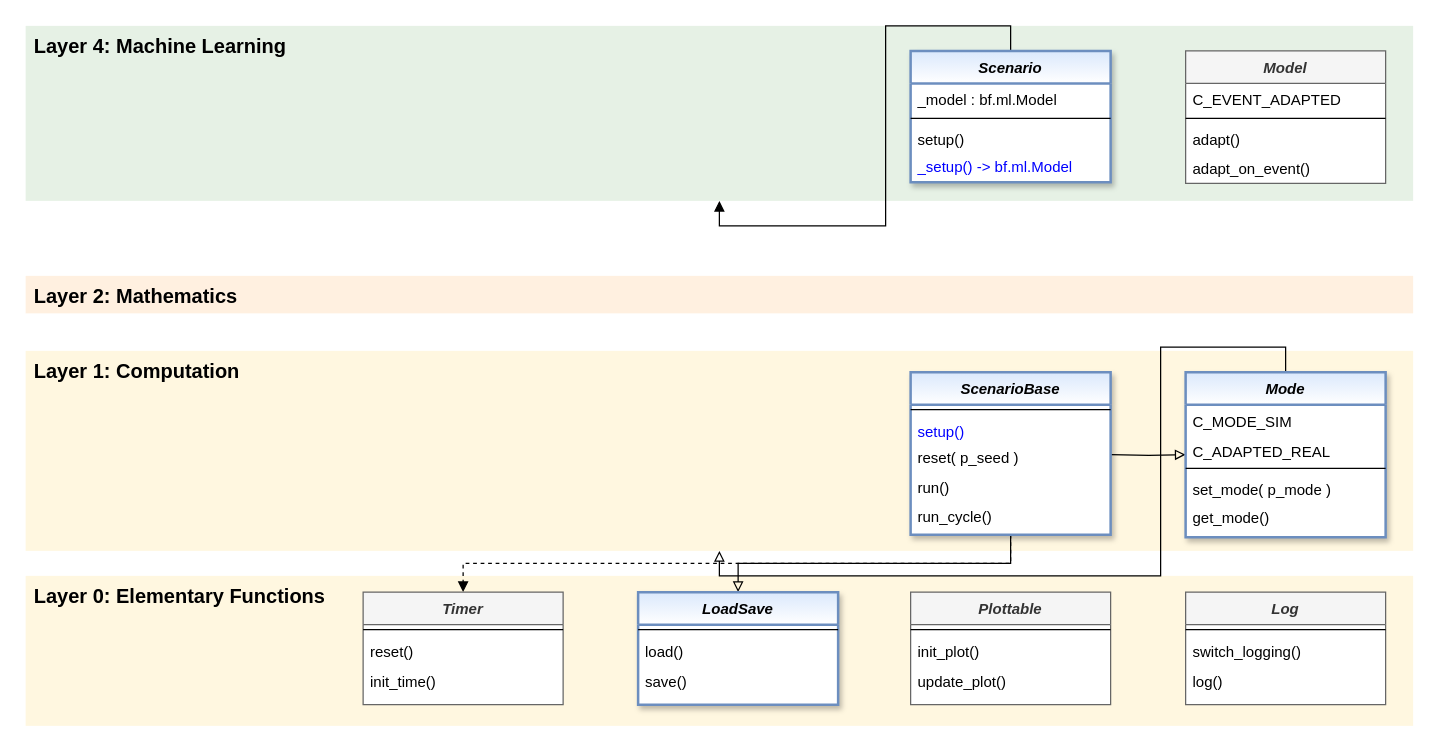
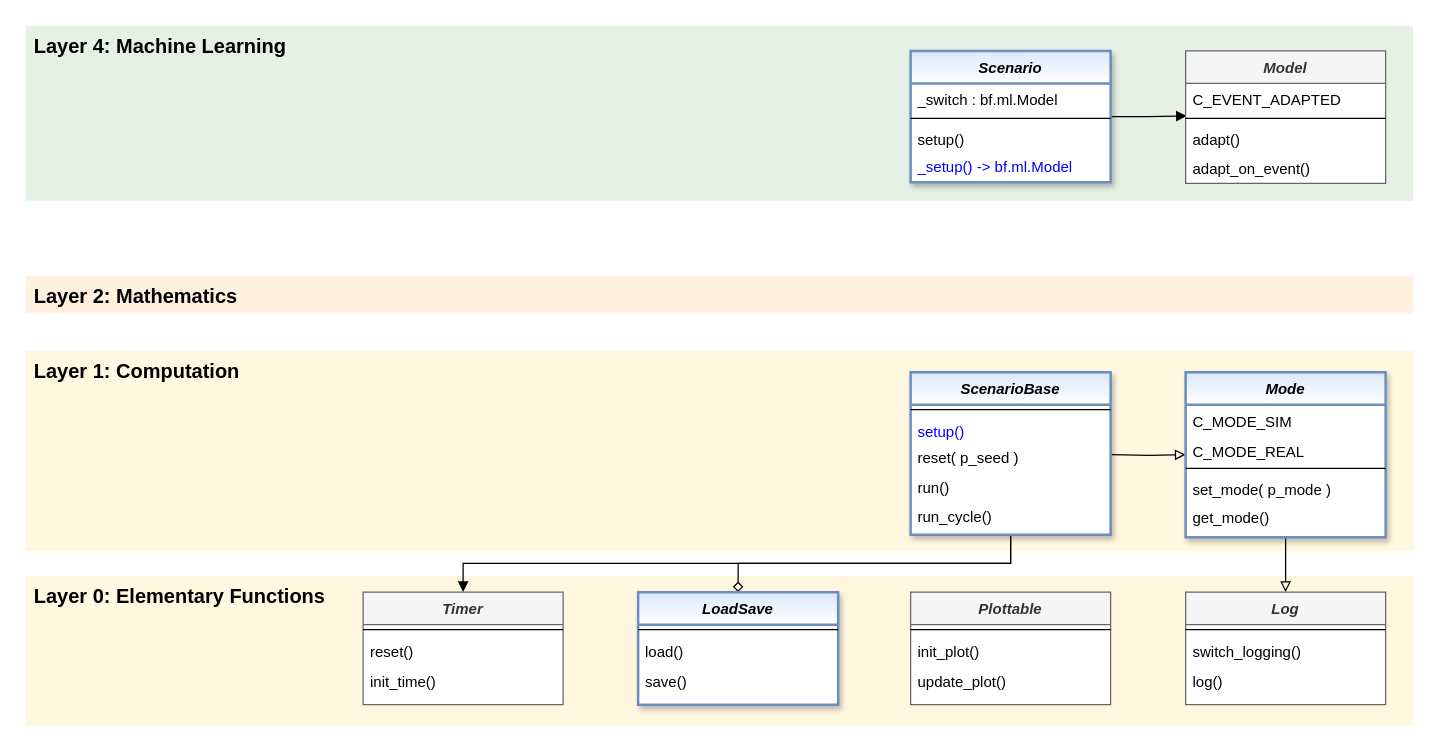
(986, 100) -> (990, 100)
(886, 141) -> (1143, 116)
(1251, 451) -> (1239, 451)
(591, 563) -> (591, 563)
(1125, 576) -> (1286, 559)
(738, 579) -> (738, 579)
